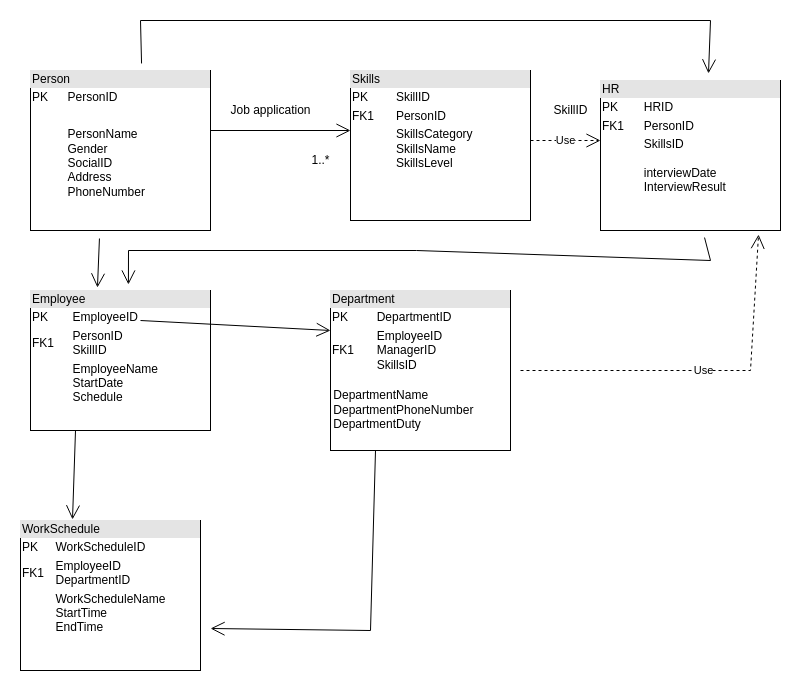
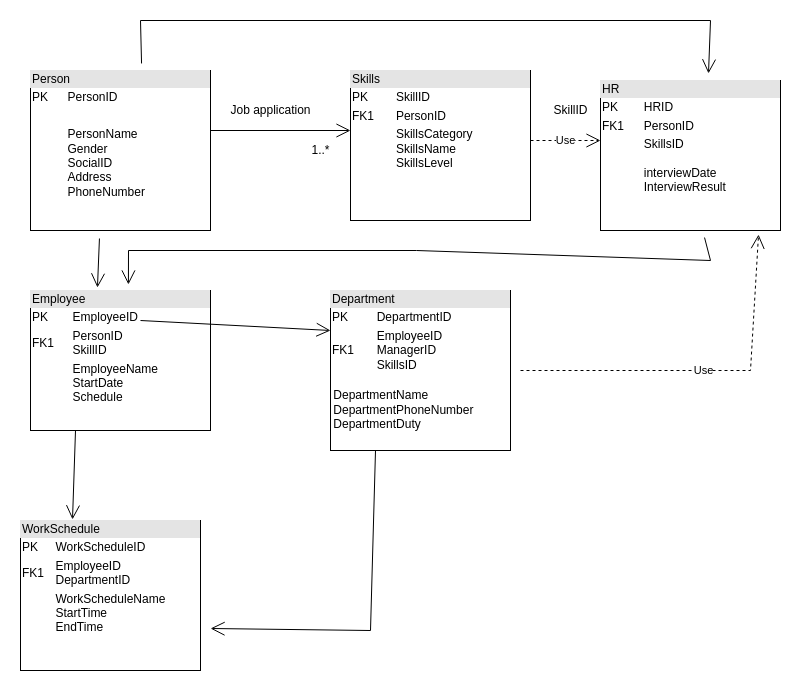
(321, 161) -> (321, 151)
